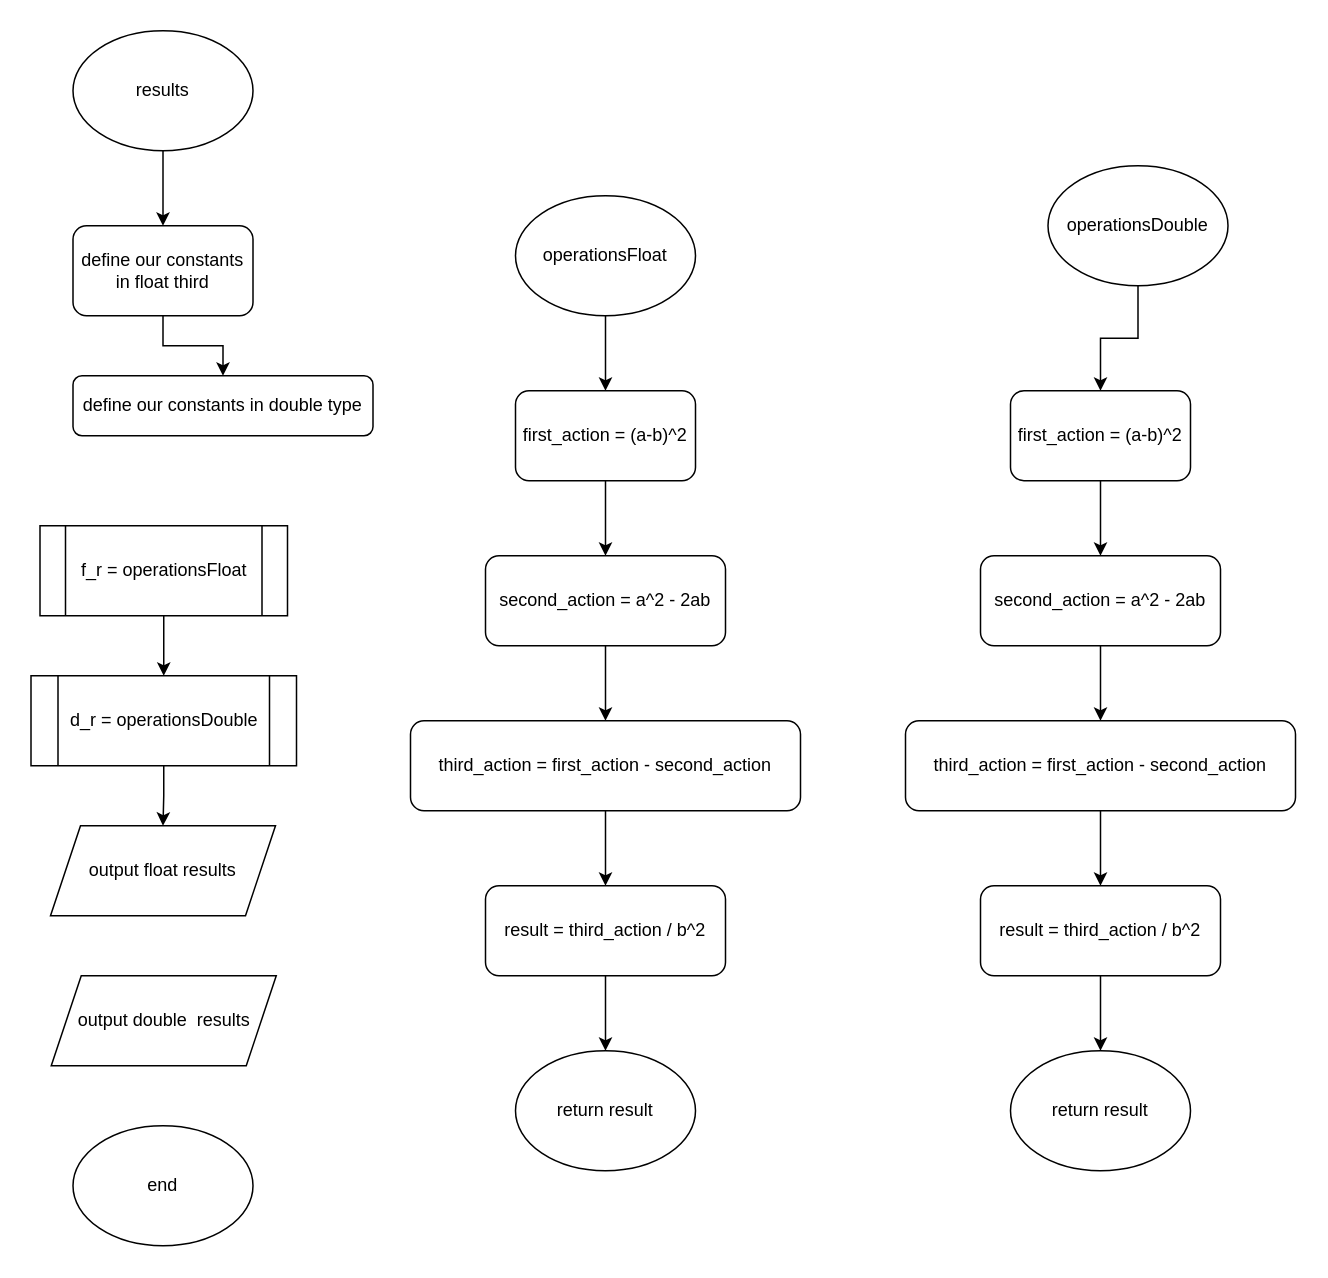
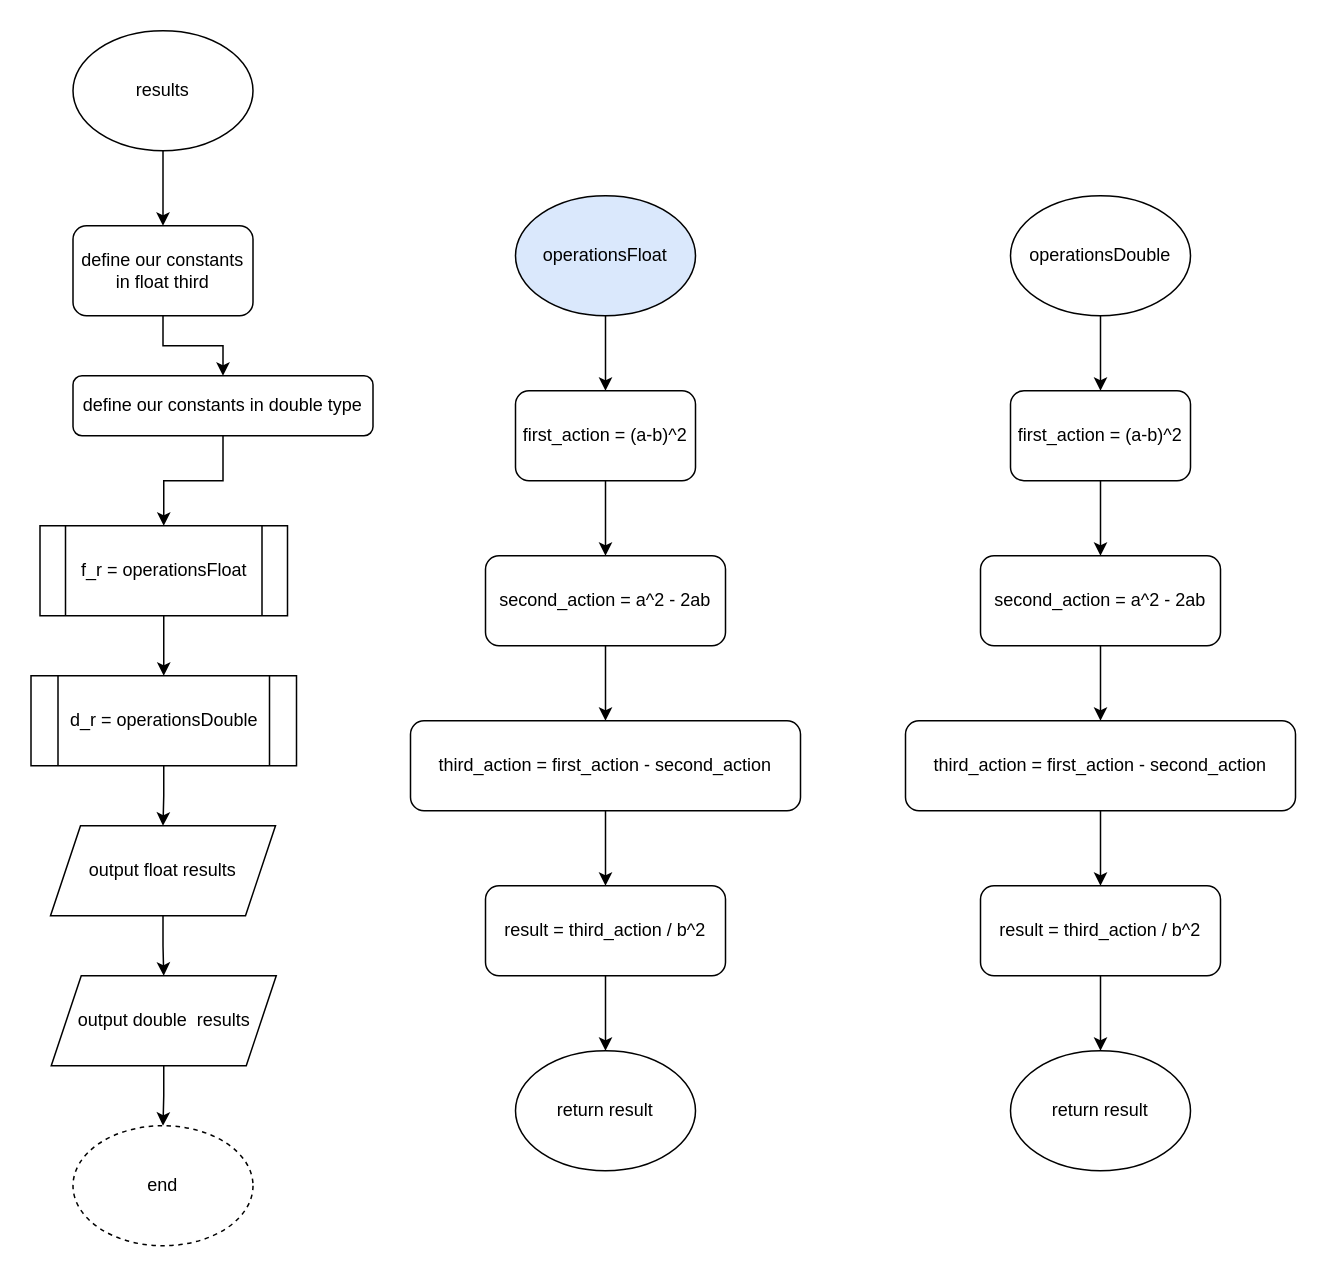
(1138, 226) -> (1100, 256)
(605, 256) -> (605, 256)
none -> (199, 481)
none -> (163, 941)
none -> (164, 1091)
(163, 1186) -> (163, 1186)
